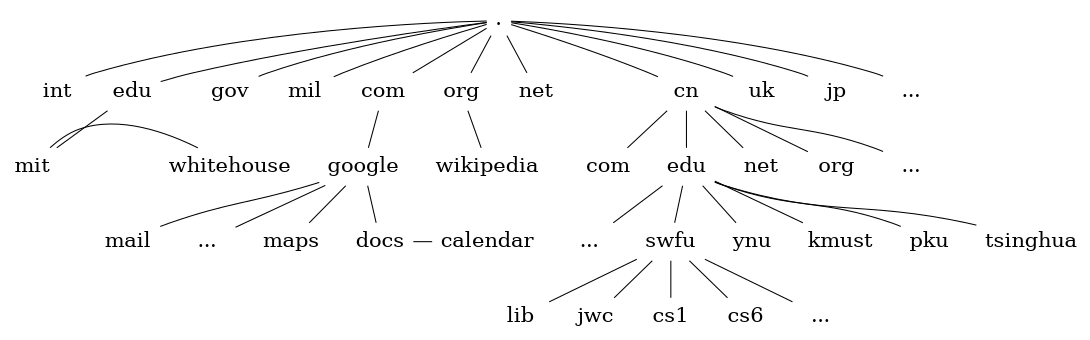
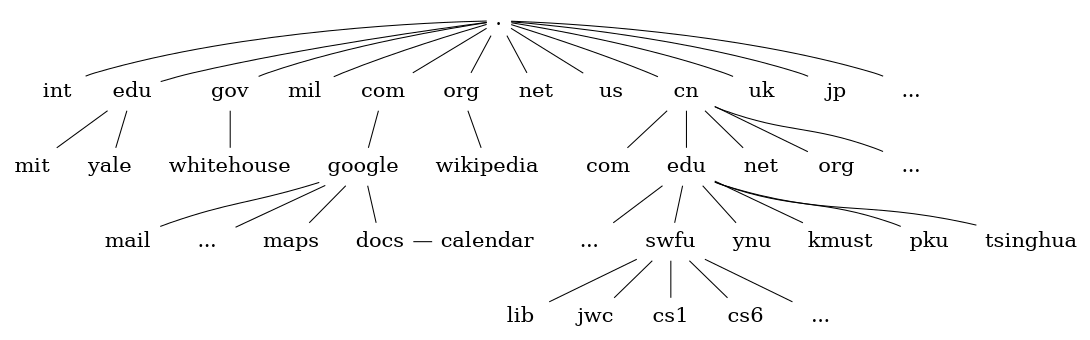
none -> (611, 92)
(123, 125) -> (230, 129)
none -> (110, 167)
